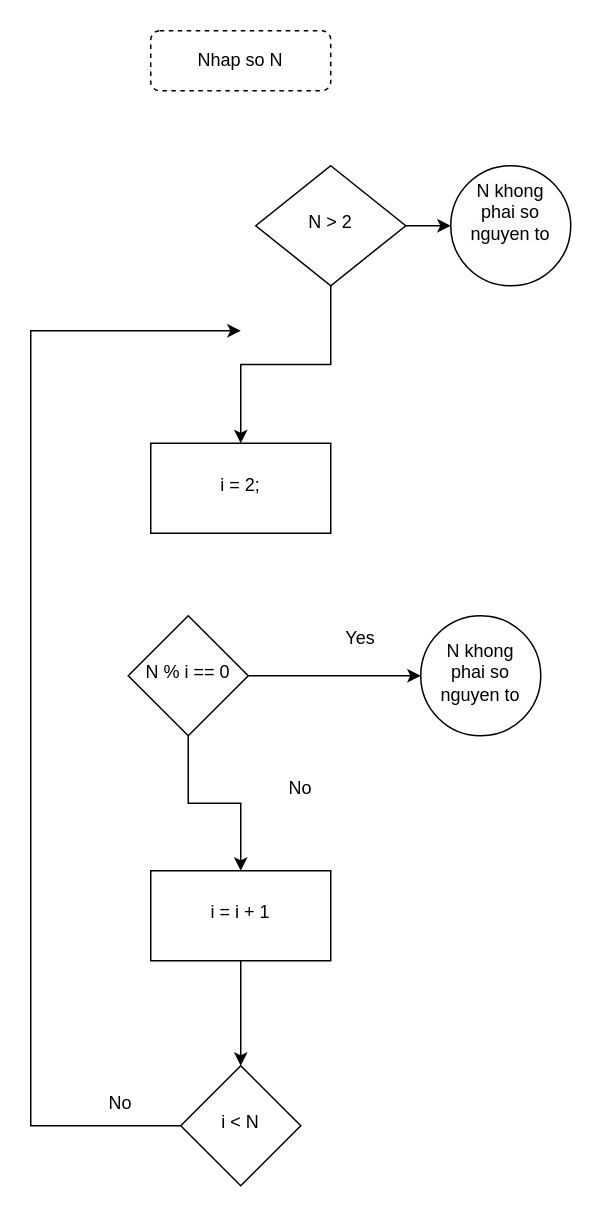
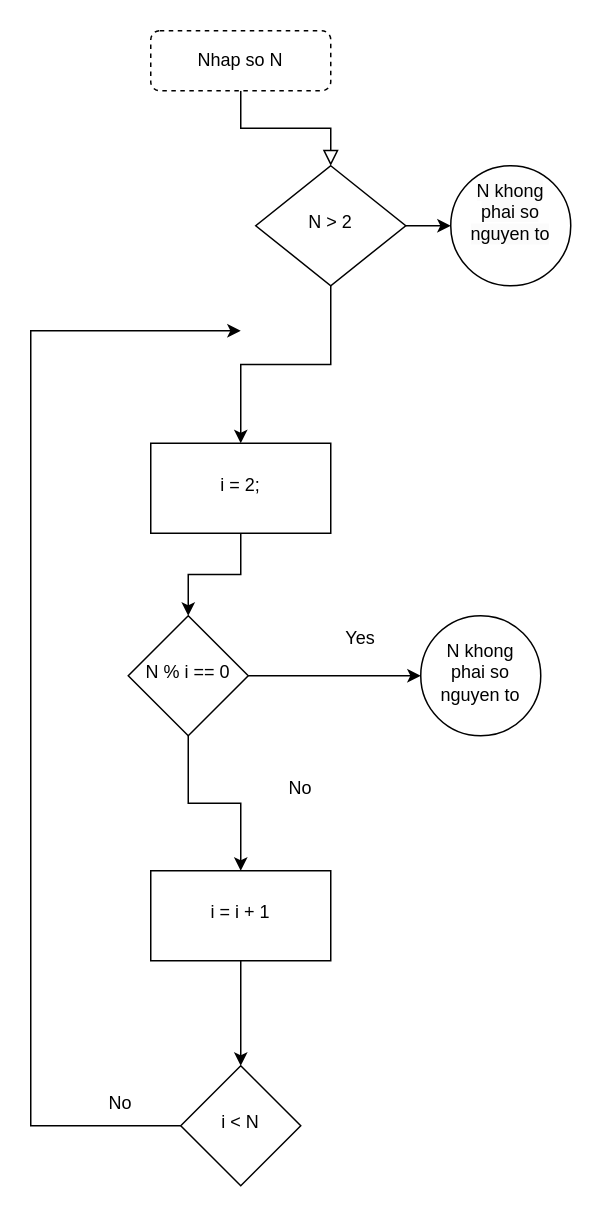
none -> (278, 128)
none -> (220, 575)
